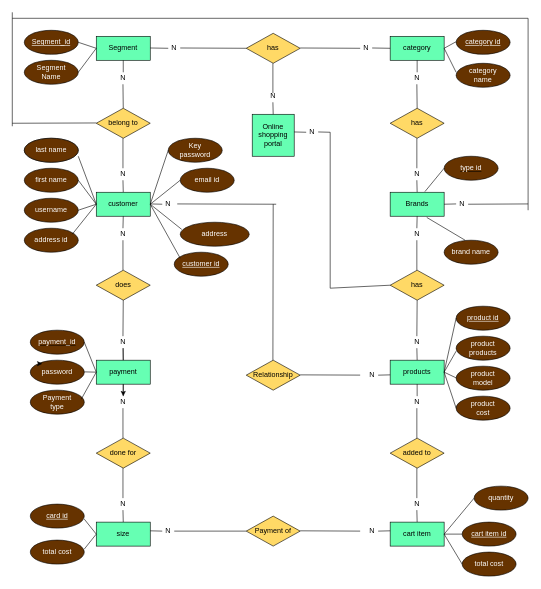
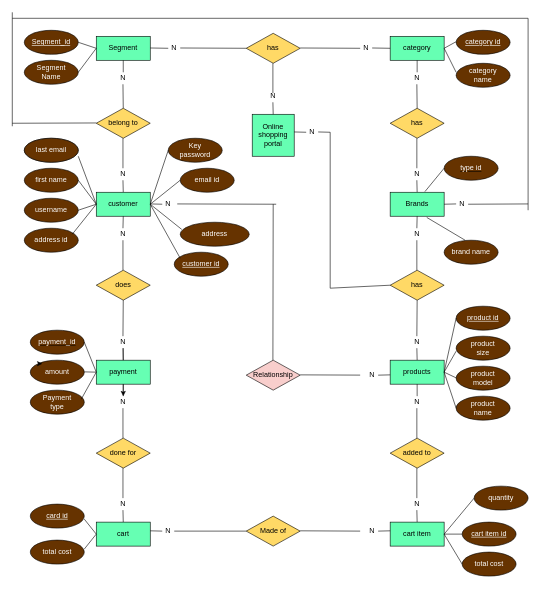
(51, 150) -> (51, 150)
(483, 348) -> (483, 348)
(57, 372) -> (57, 372)
(273, 375) -> (273, 375)
(483, 408) -> (483, 408)
(273, 531) -> (273, 531)
(123, 534) -> (123, 534)
